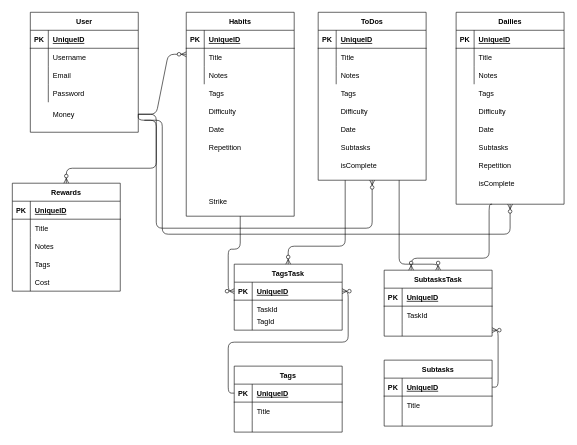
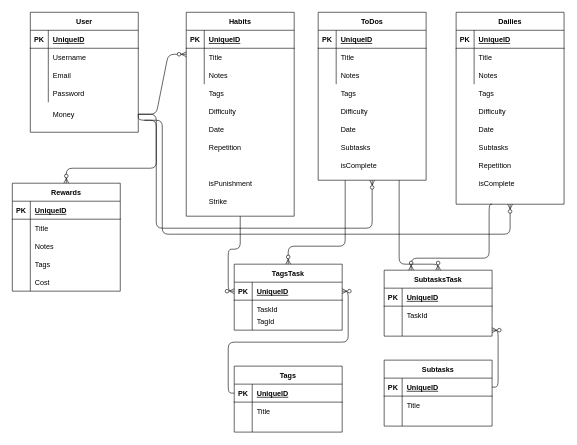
none -> (249, 183)
